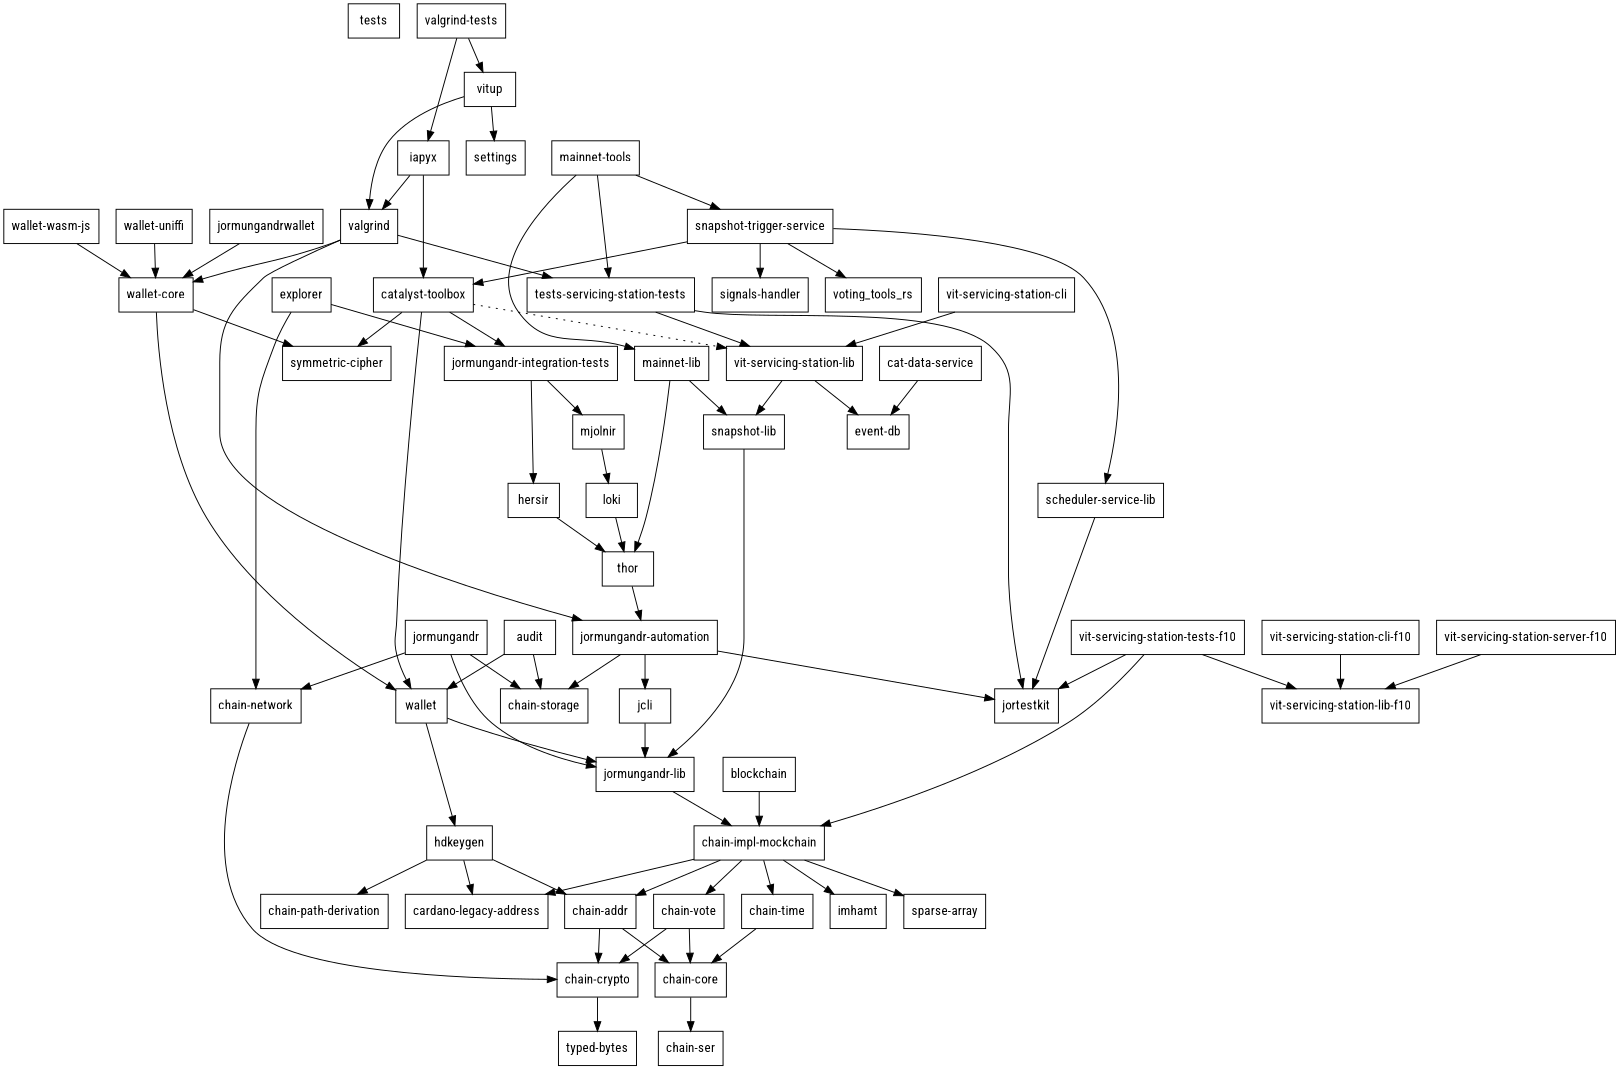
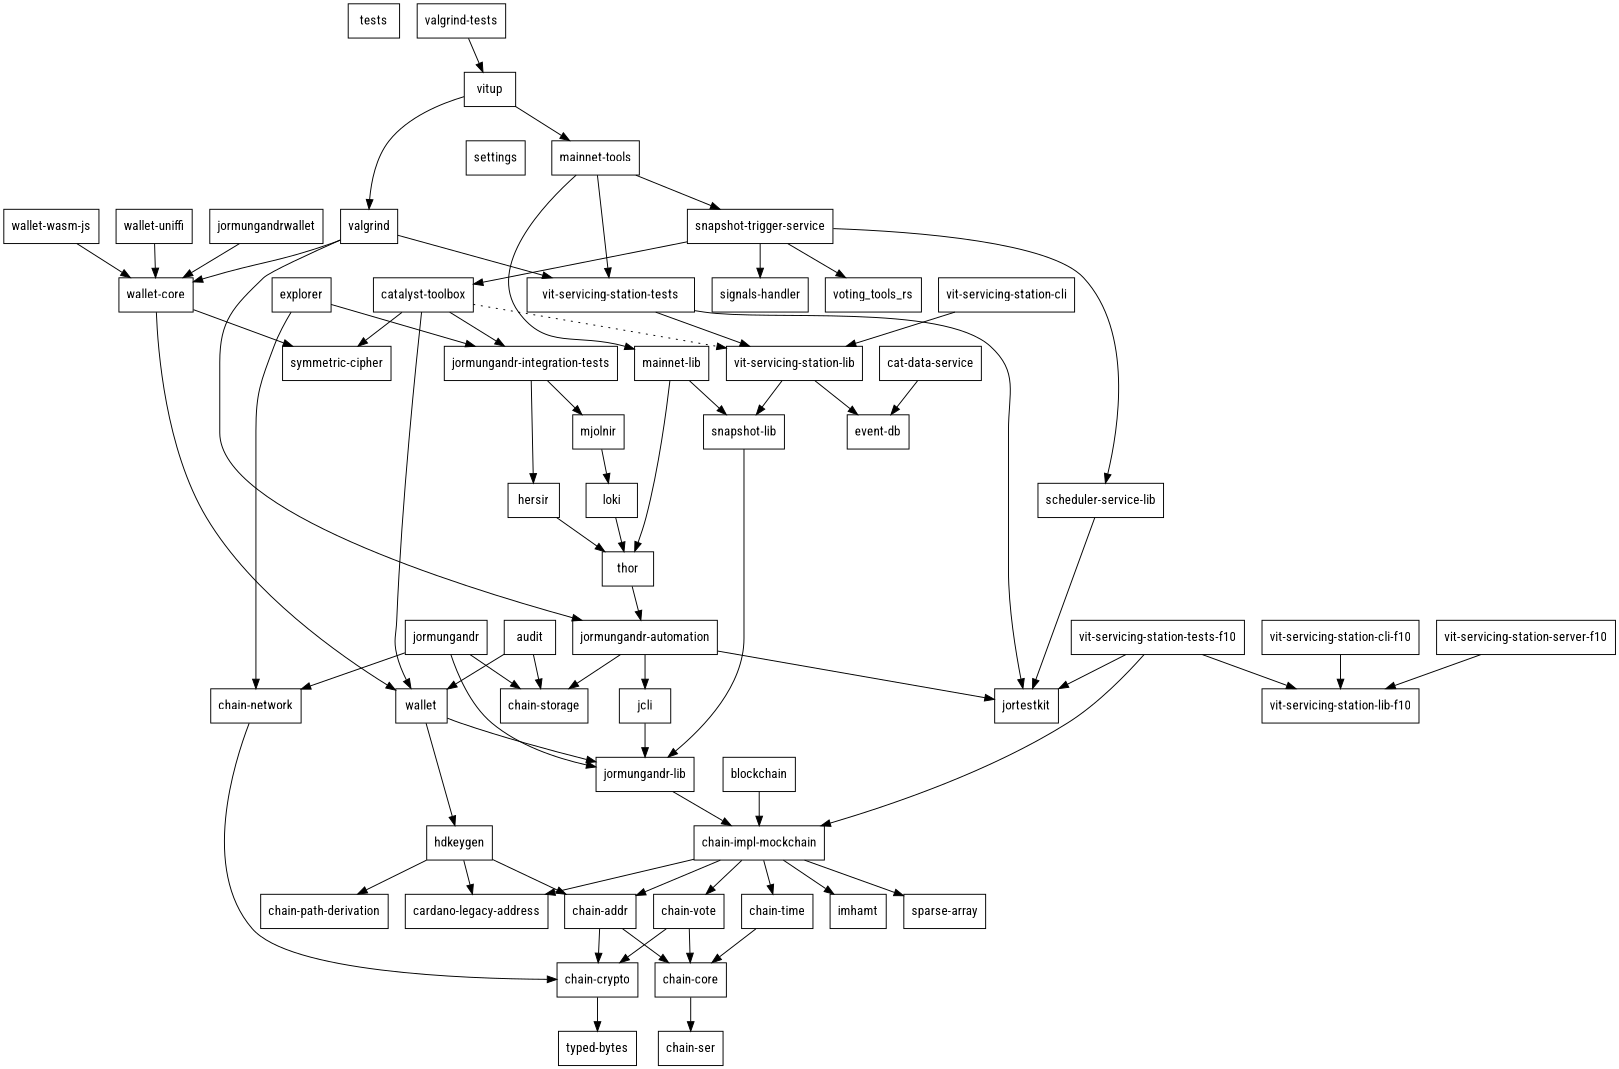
(492, 119) -> (539, 121)
(423, 158) -> none
(611, 295) -> (611, 295)
